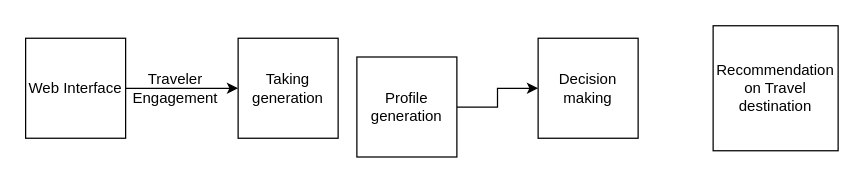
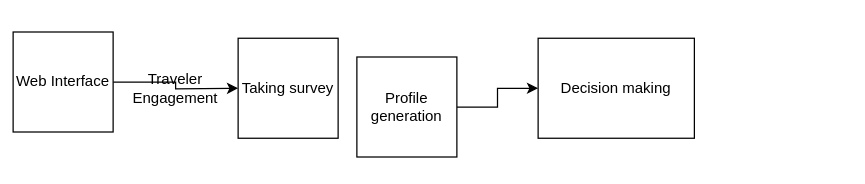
(76, 88) -> (63, 82)
(288, 88) -> (288, 88)
(588, 88) -> (616, 88)
(776, 88) -> none
